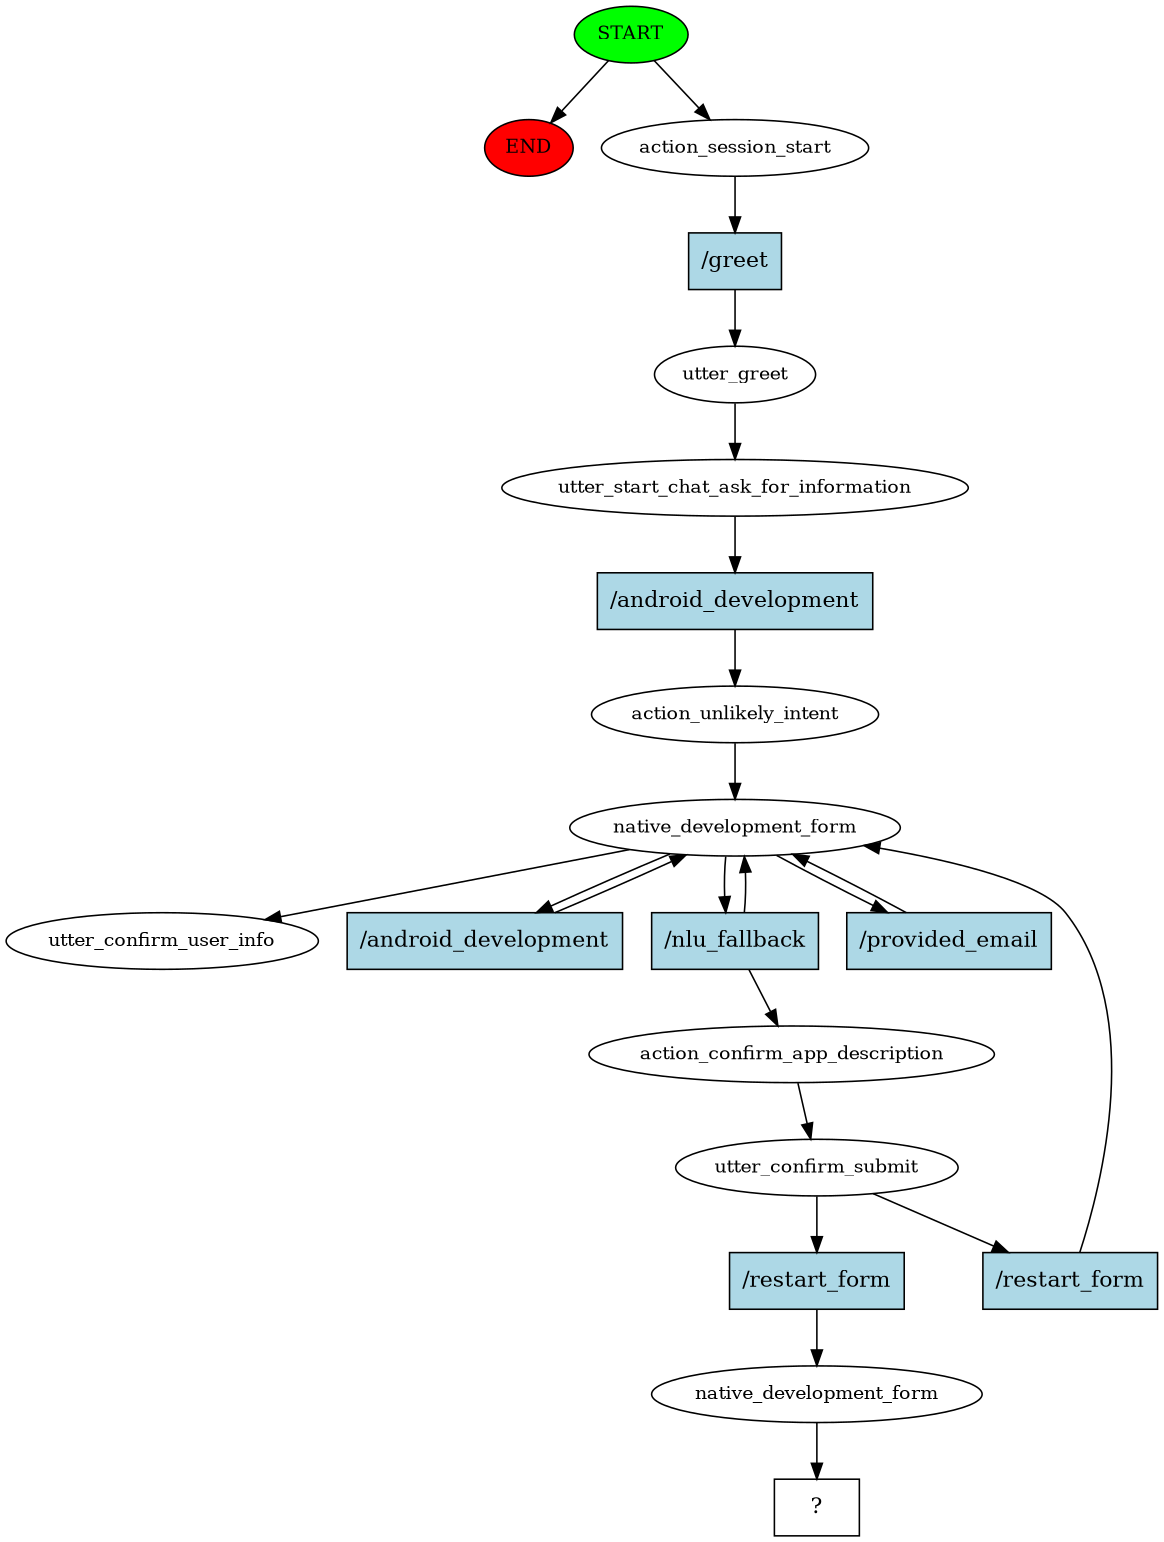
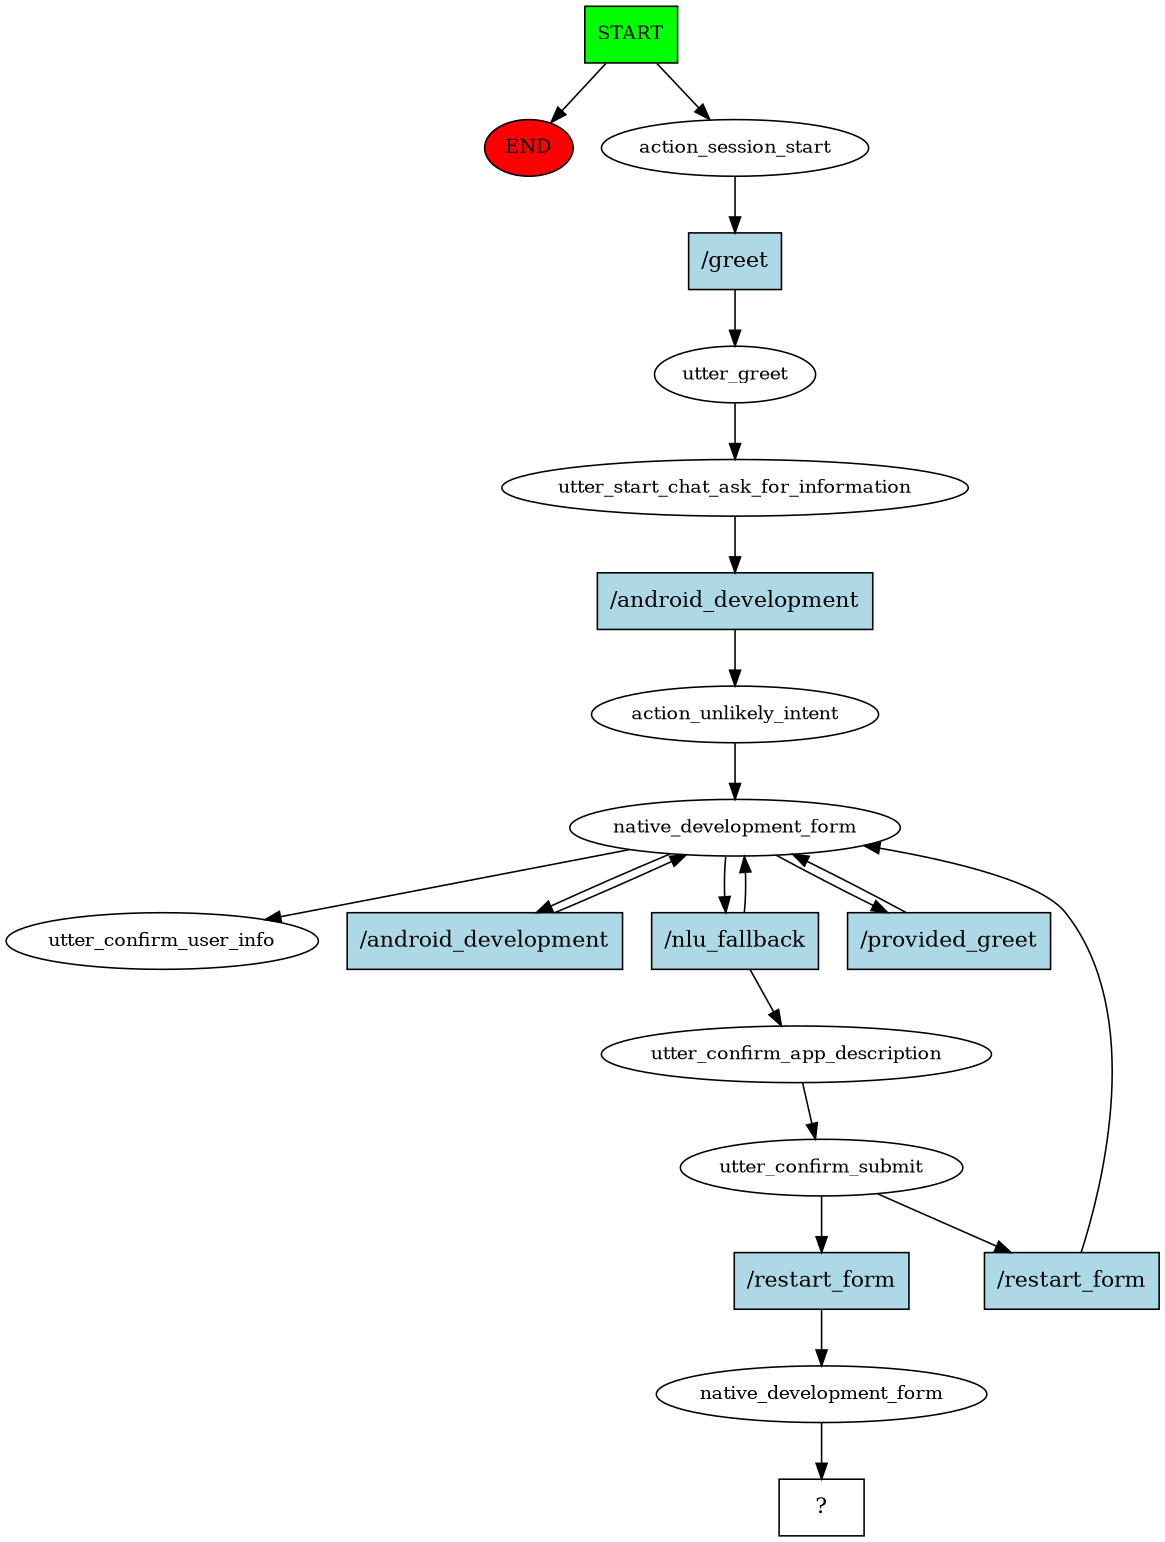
(631, 35) -> (631, 35)
(949, 941) -> (949, 941)
(792, 1054) -> (796, 1054)
